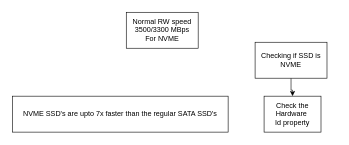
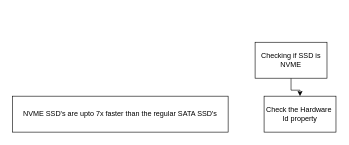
(162, 30) -> none
(293, 114) -> (300, 114)
